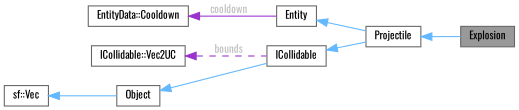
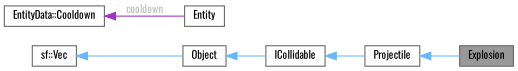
(347, 27) -> none
(138, 56) -> none
